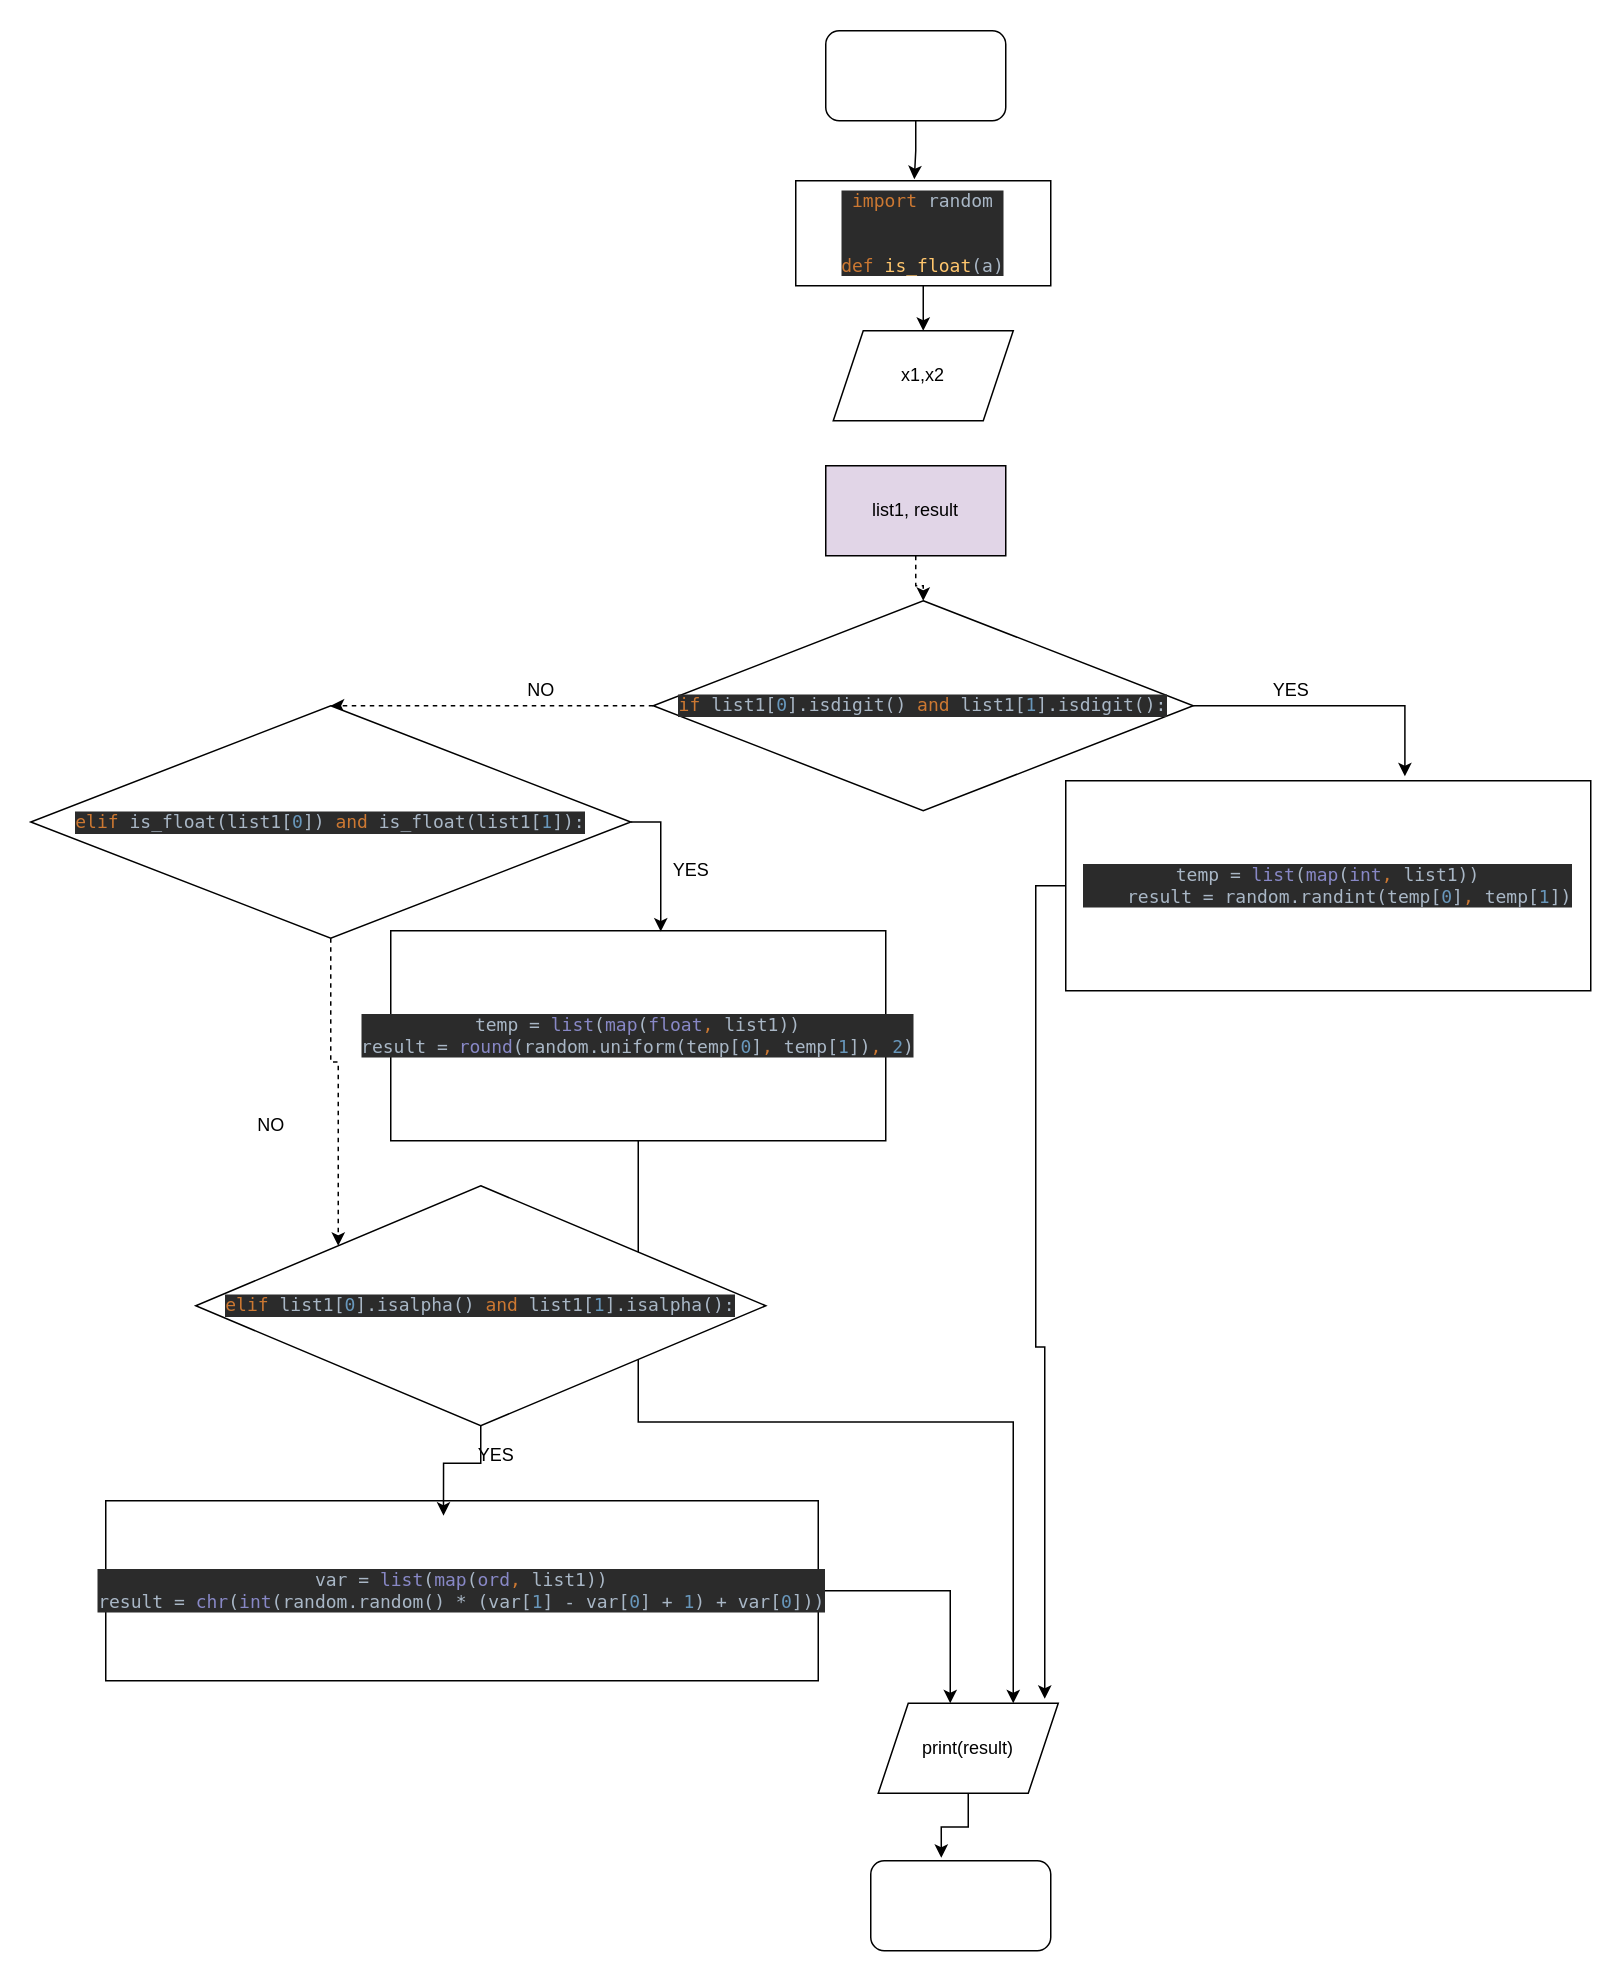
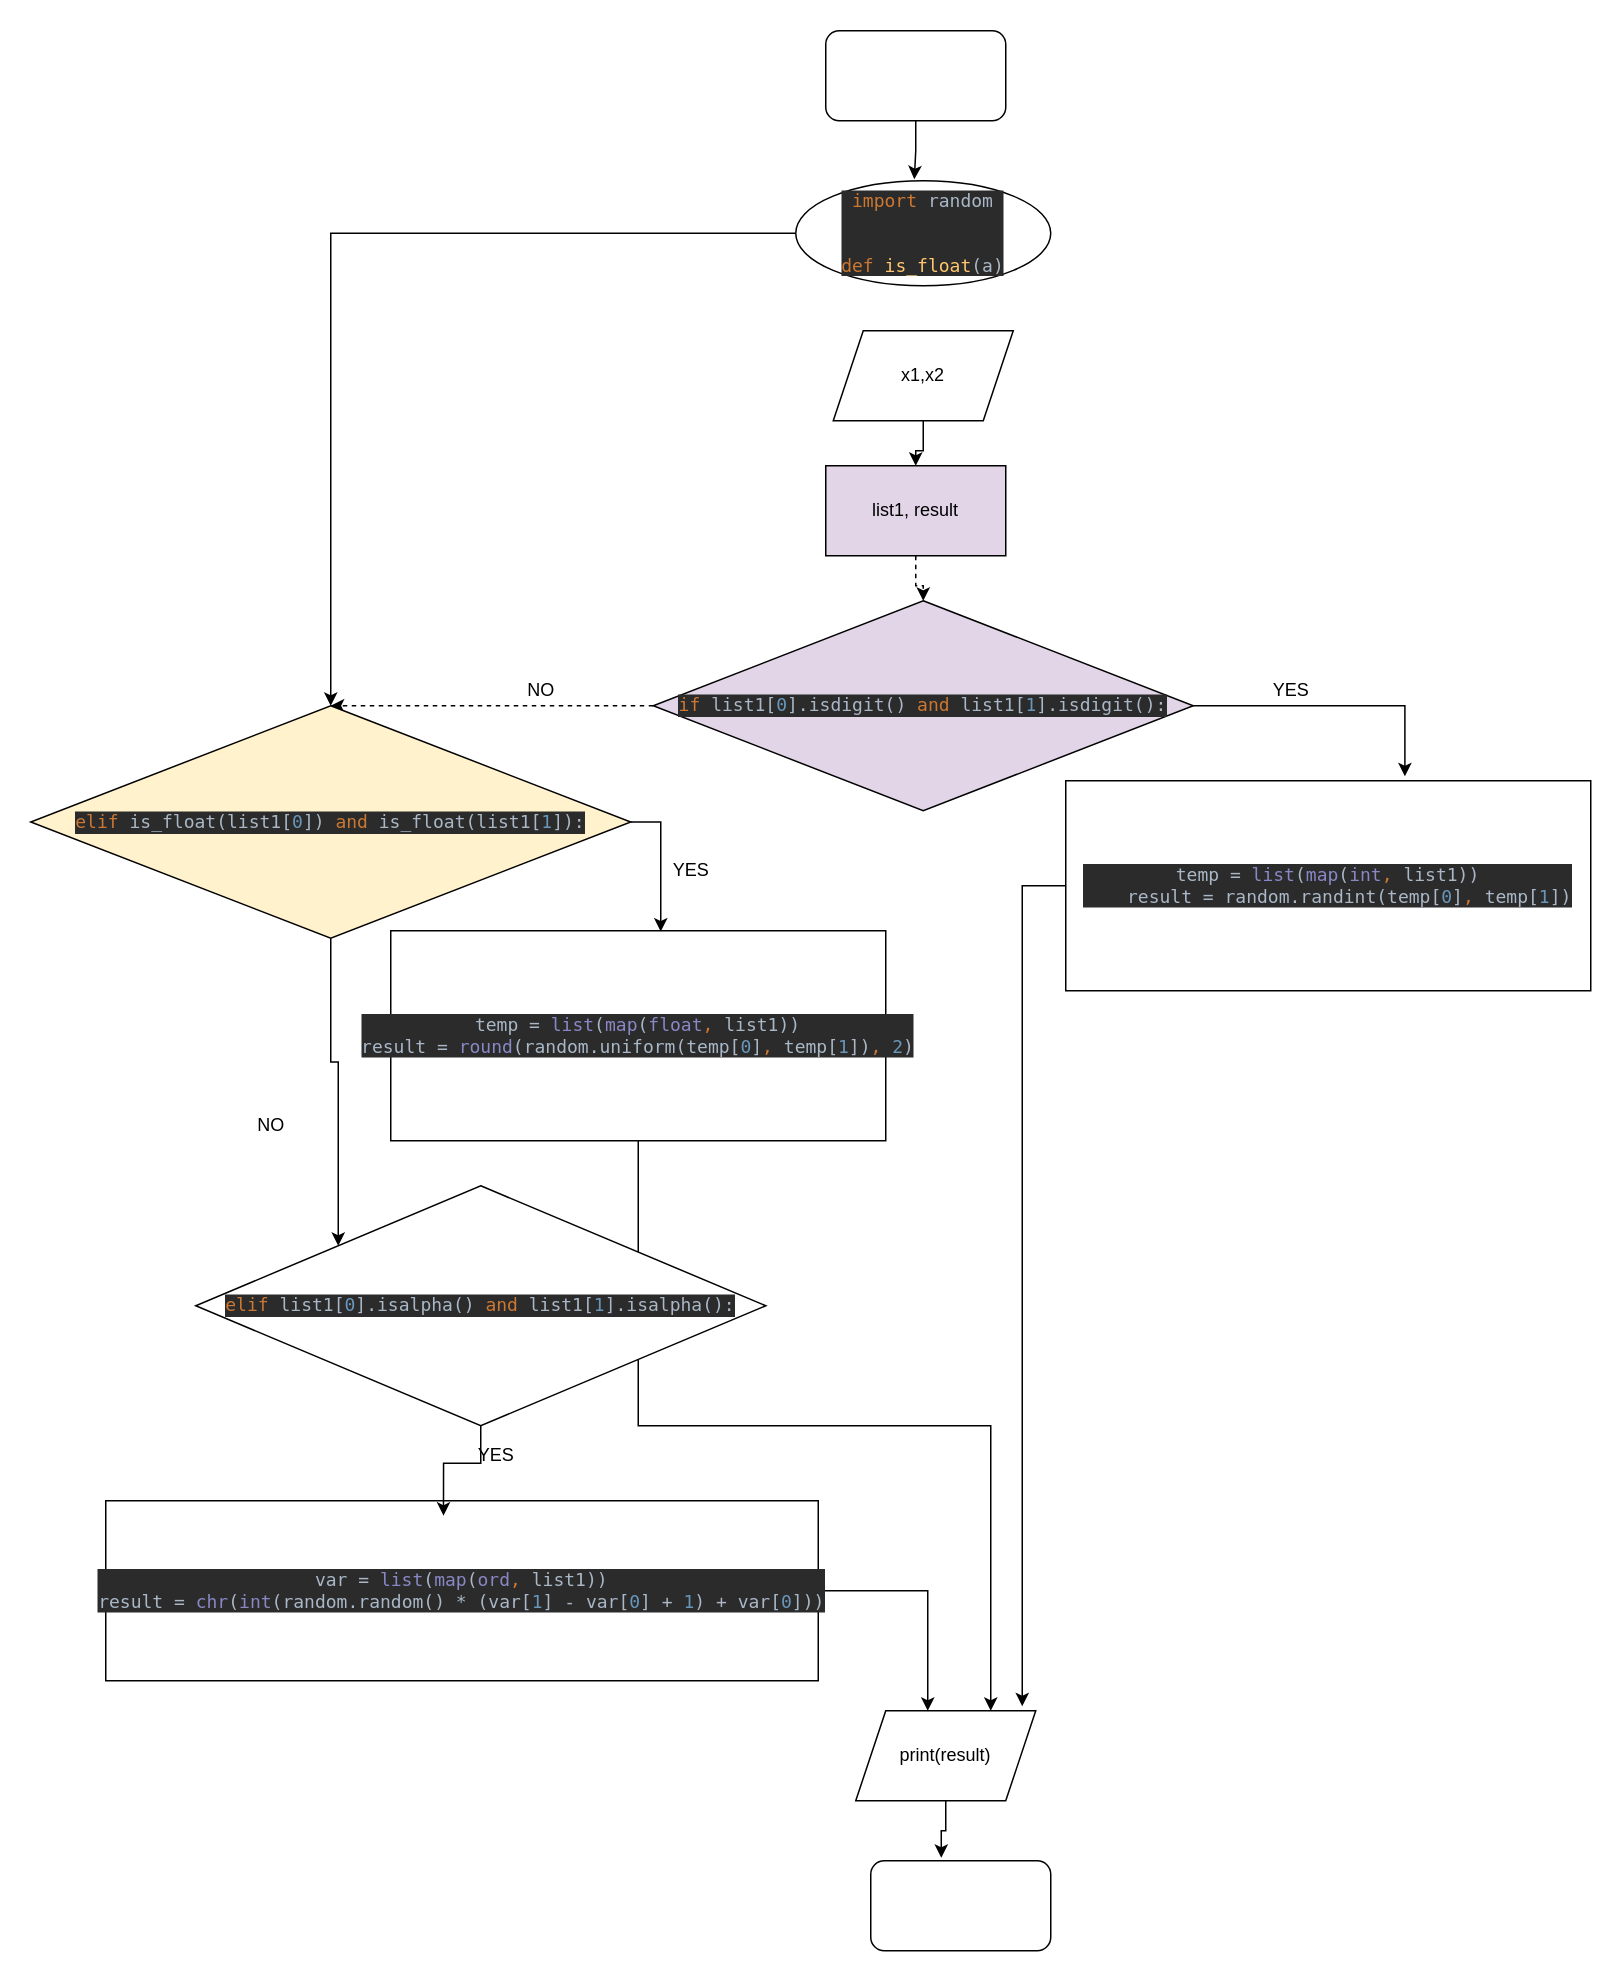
(923, 233) -> (923, 233)
(923, 314) -> (333, 233)
none -> (923, 442)
(923, 706) -> (923, 706)
(331, 822) -> (331, 822)
(338, 1085) -> (338, 1085)
(968, 1748) -> (946, 1756)
